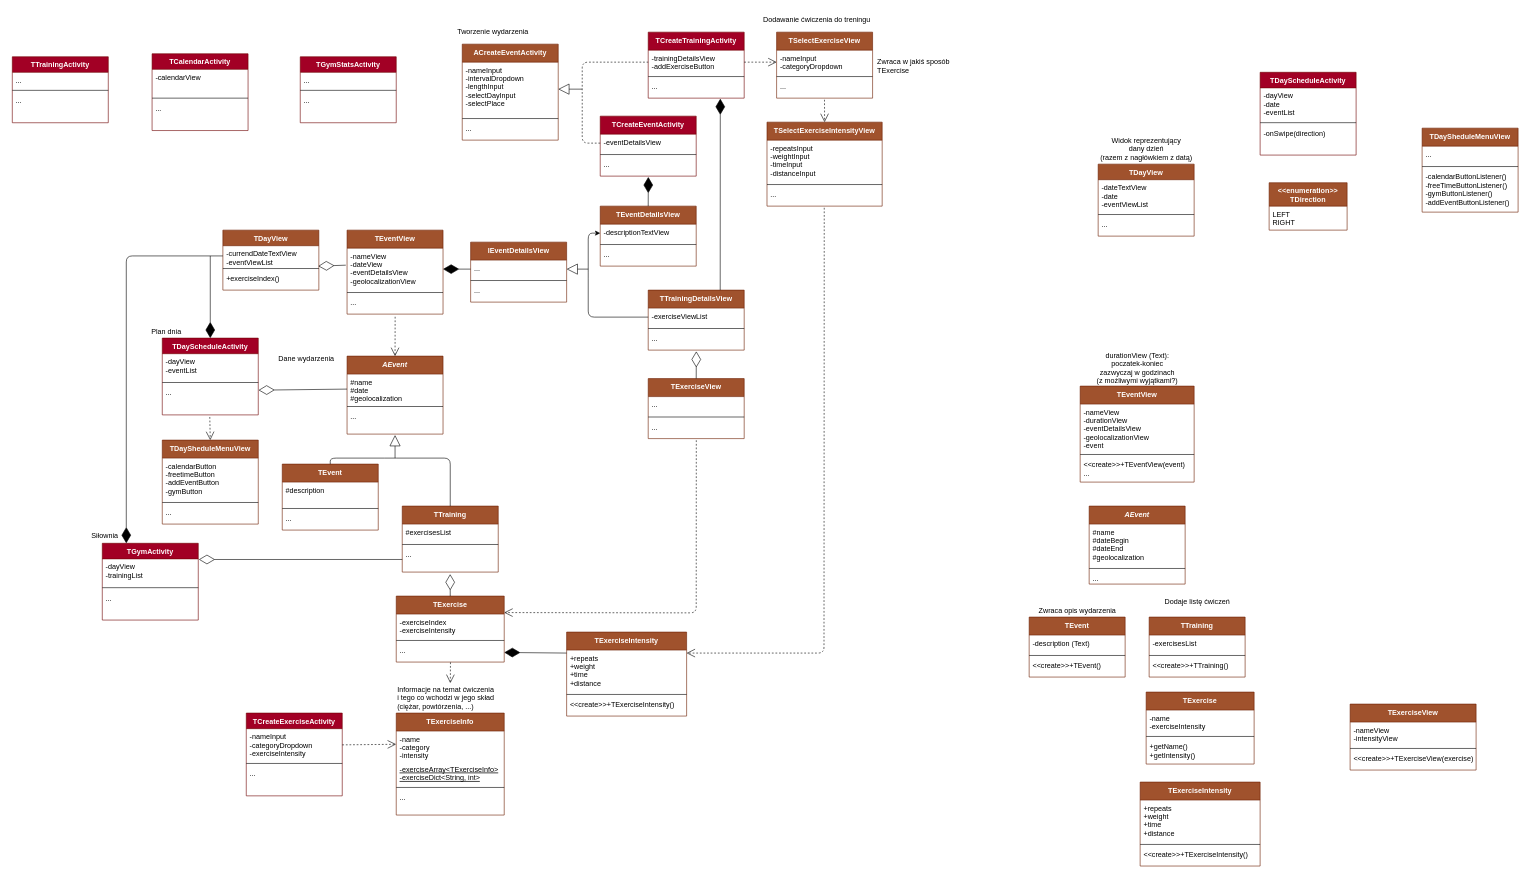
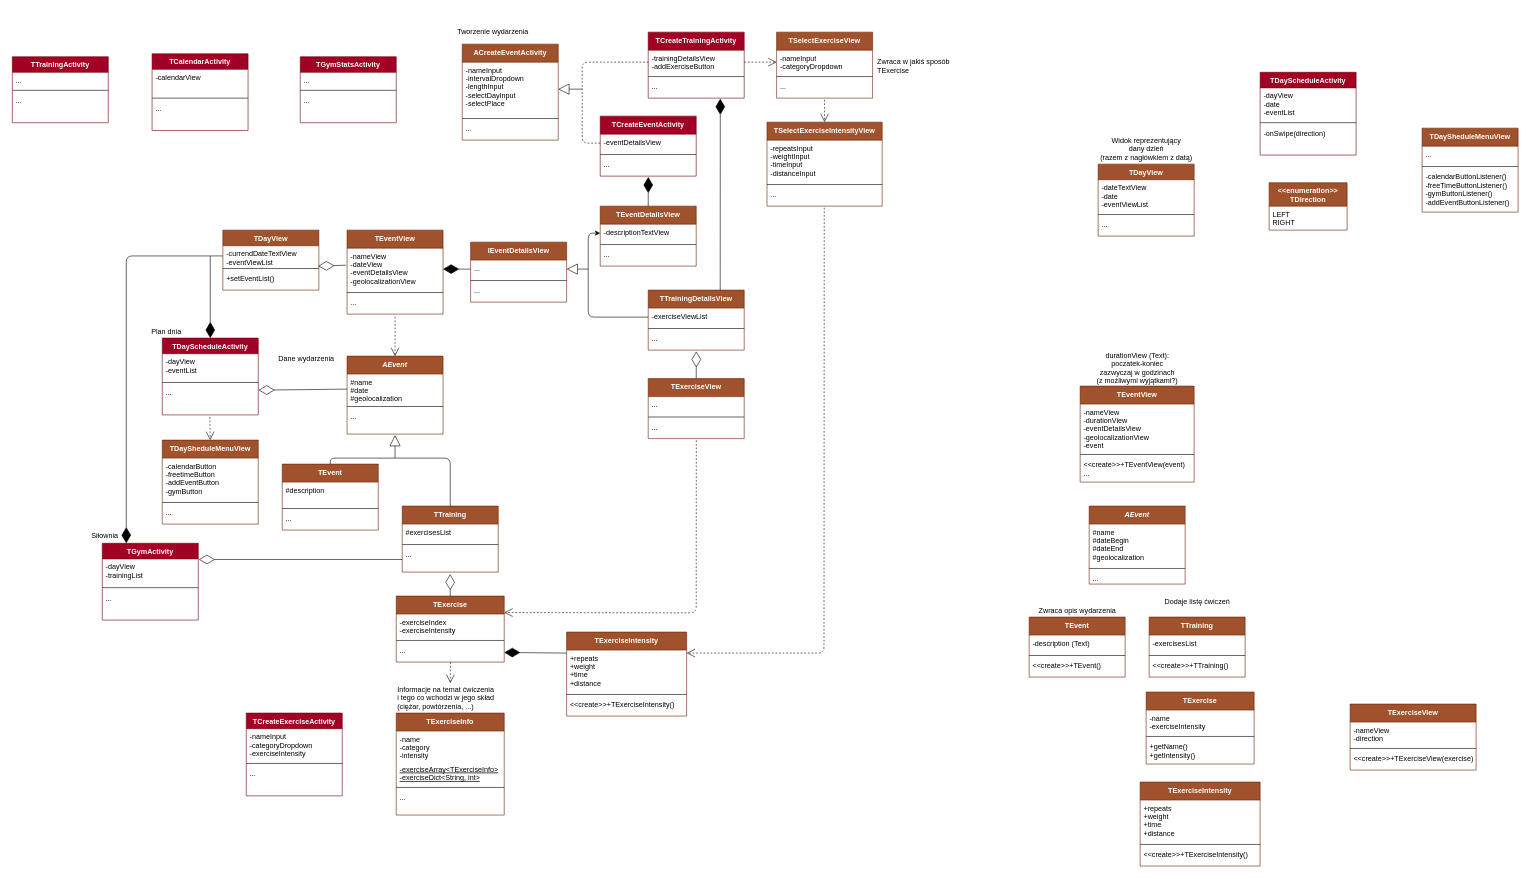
(819, 19) -> none
(258, 279) -> (256, 279)
(1371, 730) -> (1371, 730)
(369, 745) -> none
